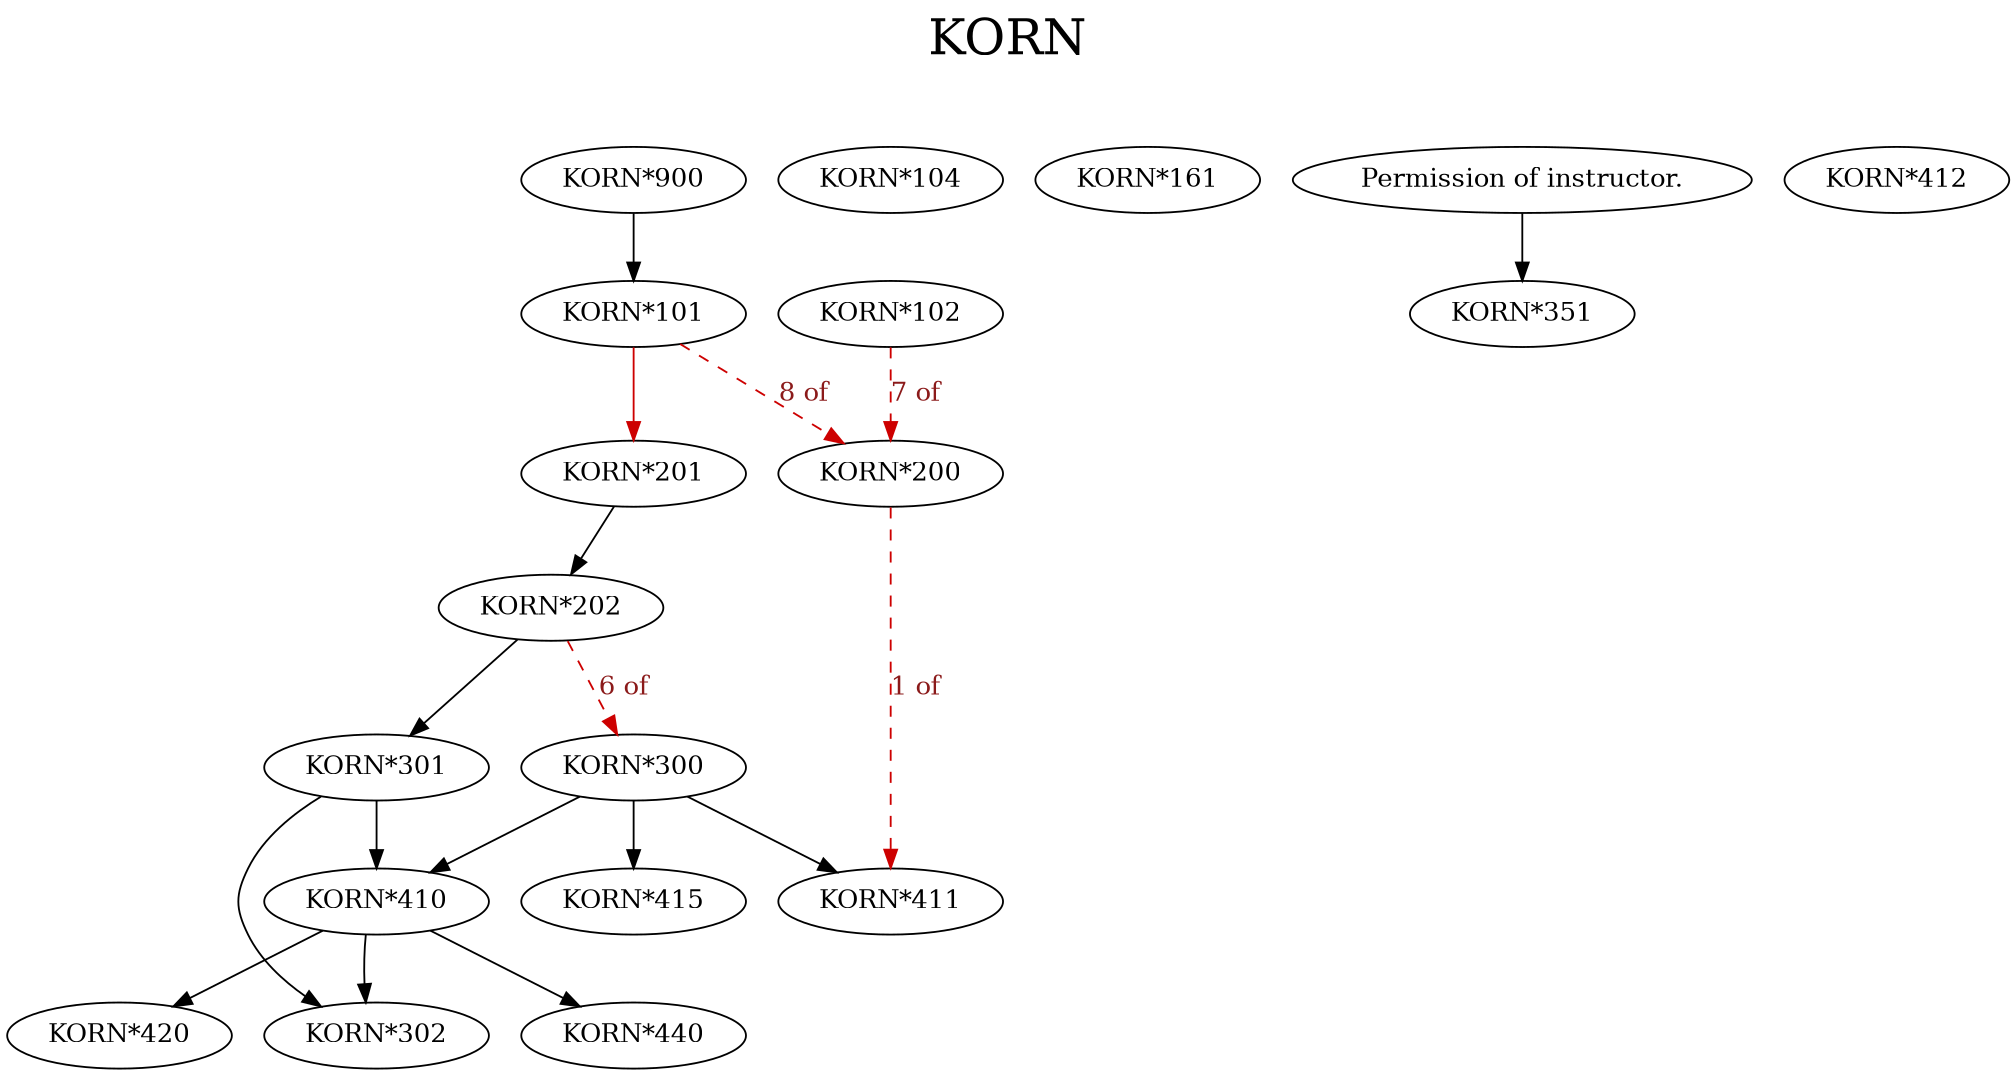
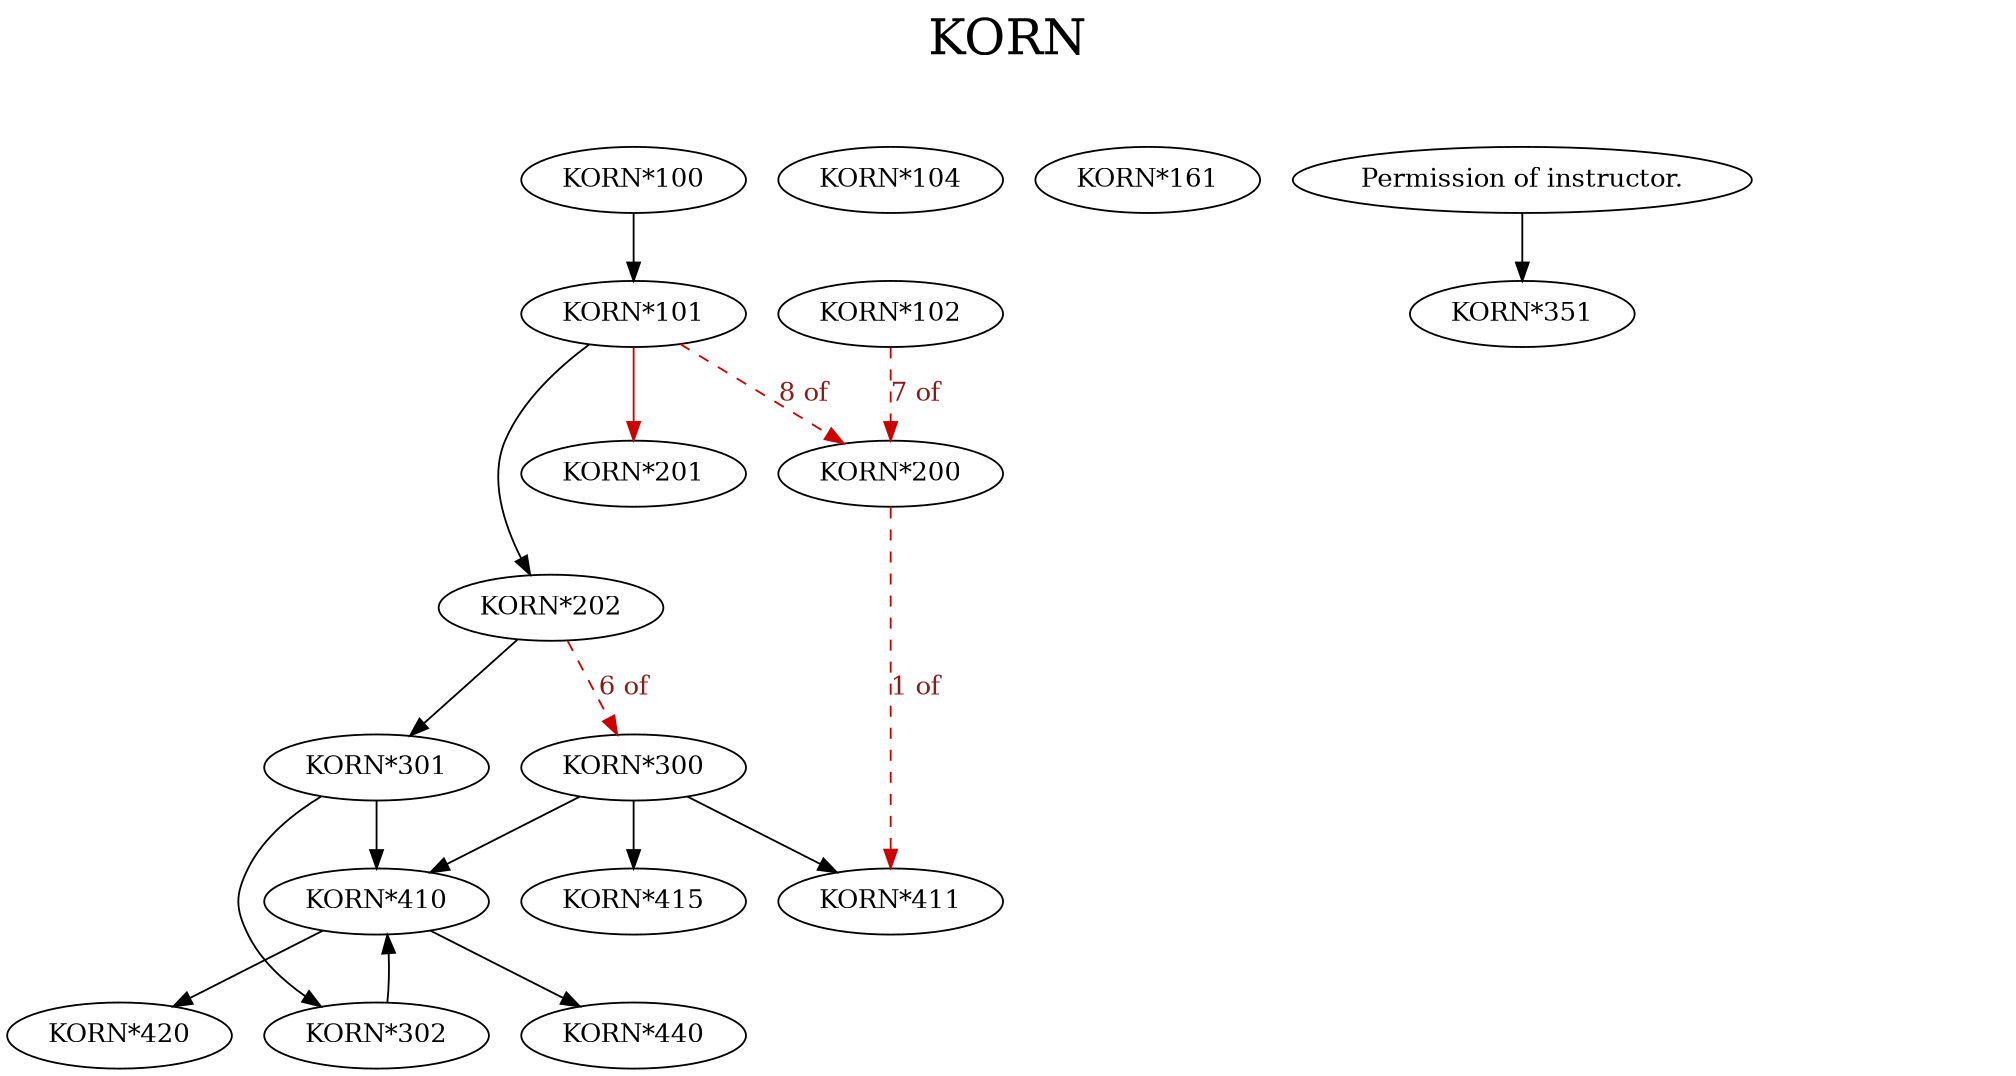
(634, 180) -> (634, 180)
(1897, 180) -> none
(598, 532) -> (506, 438)
(364, 959) -> (389, 978)
